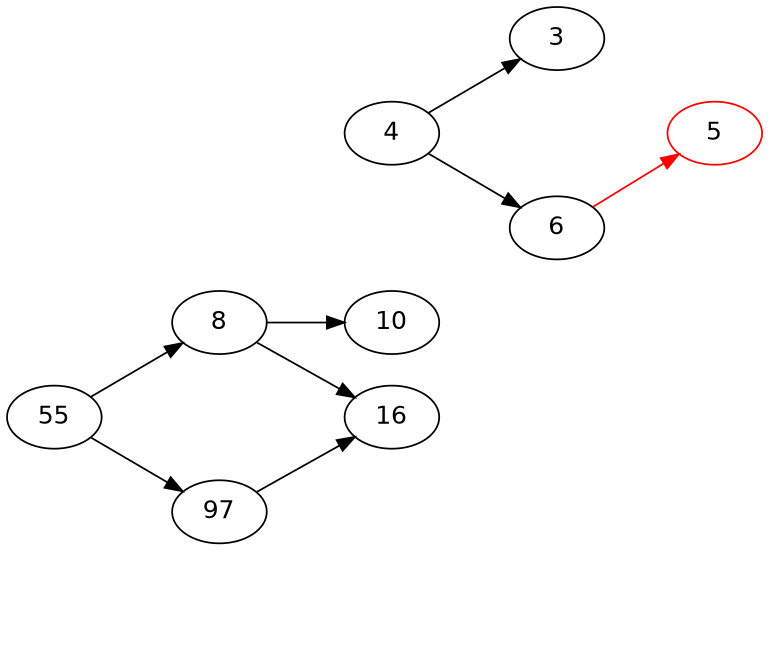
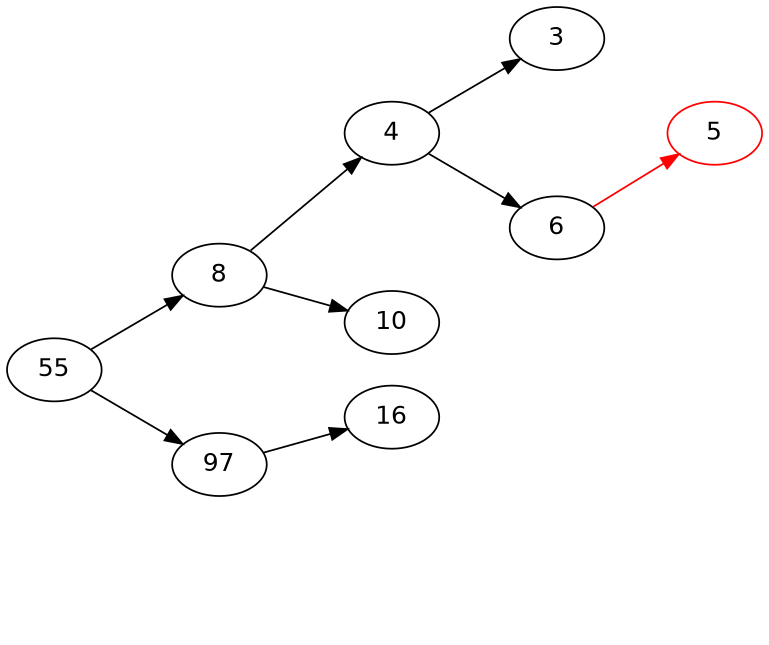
(298, 366) -> (299, 210)
